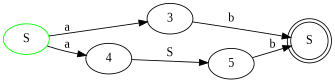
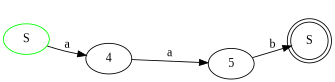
(170, 19) -> none
(170, 53) -> (170, 53)
